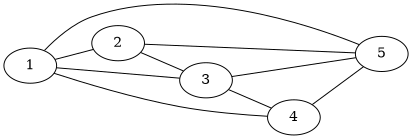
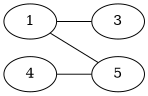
(118, 43) -> none
(294, 67) -> none
(250, 99) -> none
(159, 103) -> none
